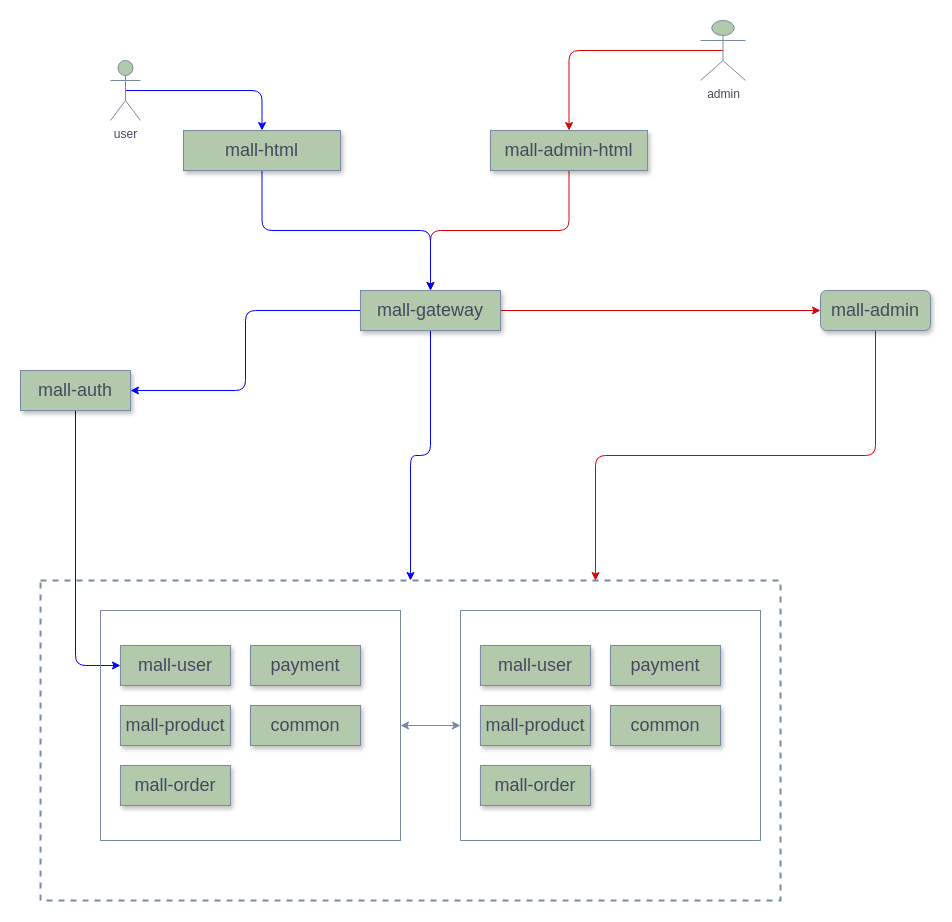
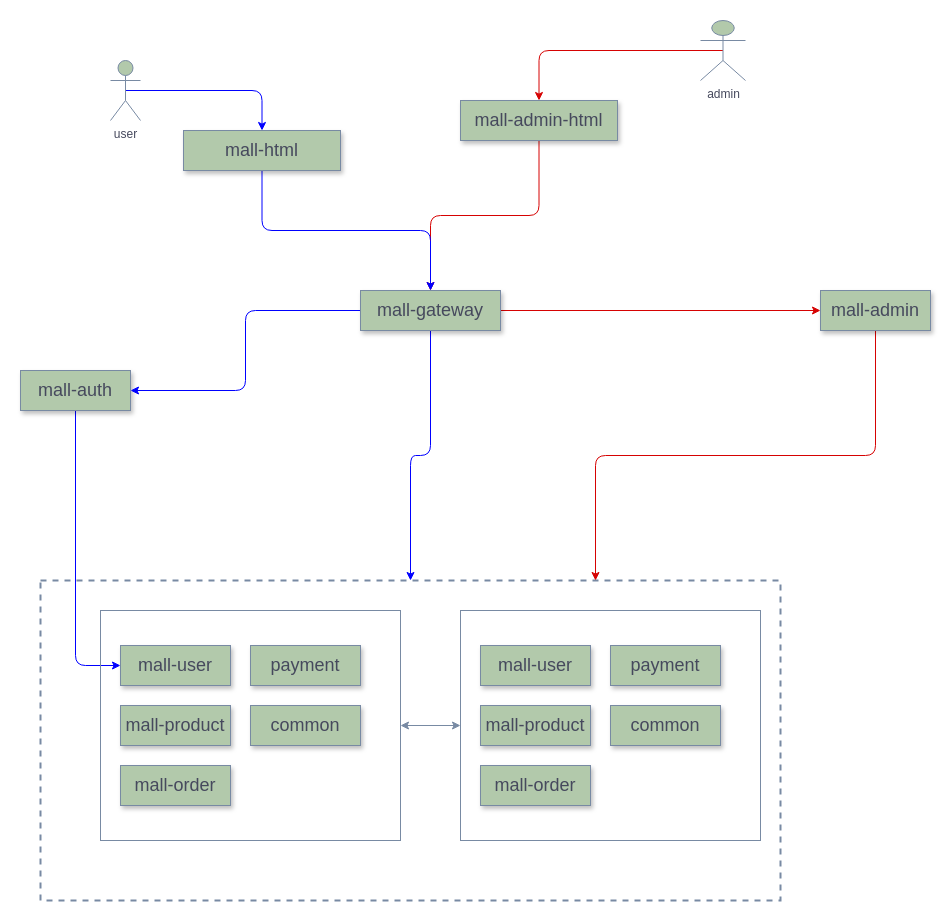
(569, 151) -> (539, 121)
(876, 311) -> (876, 311)
